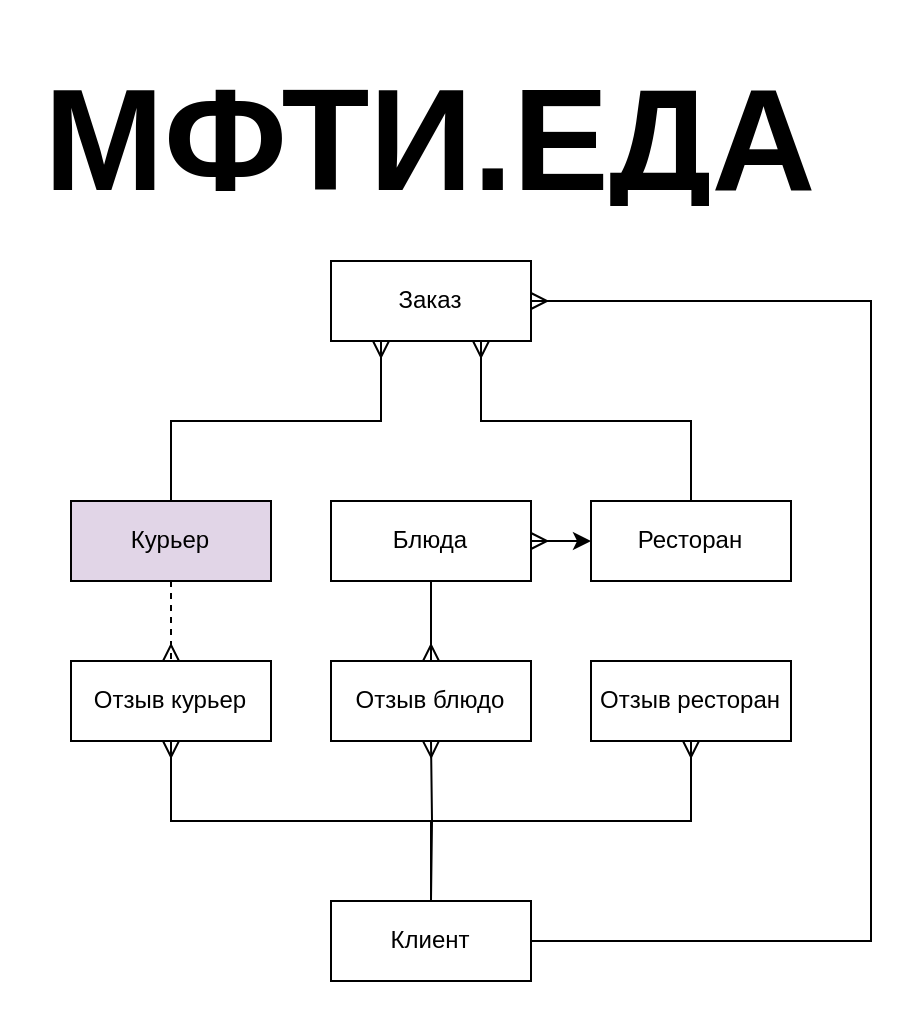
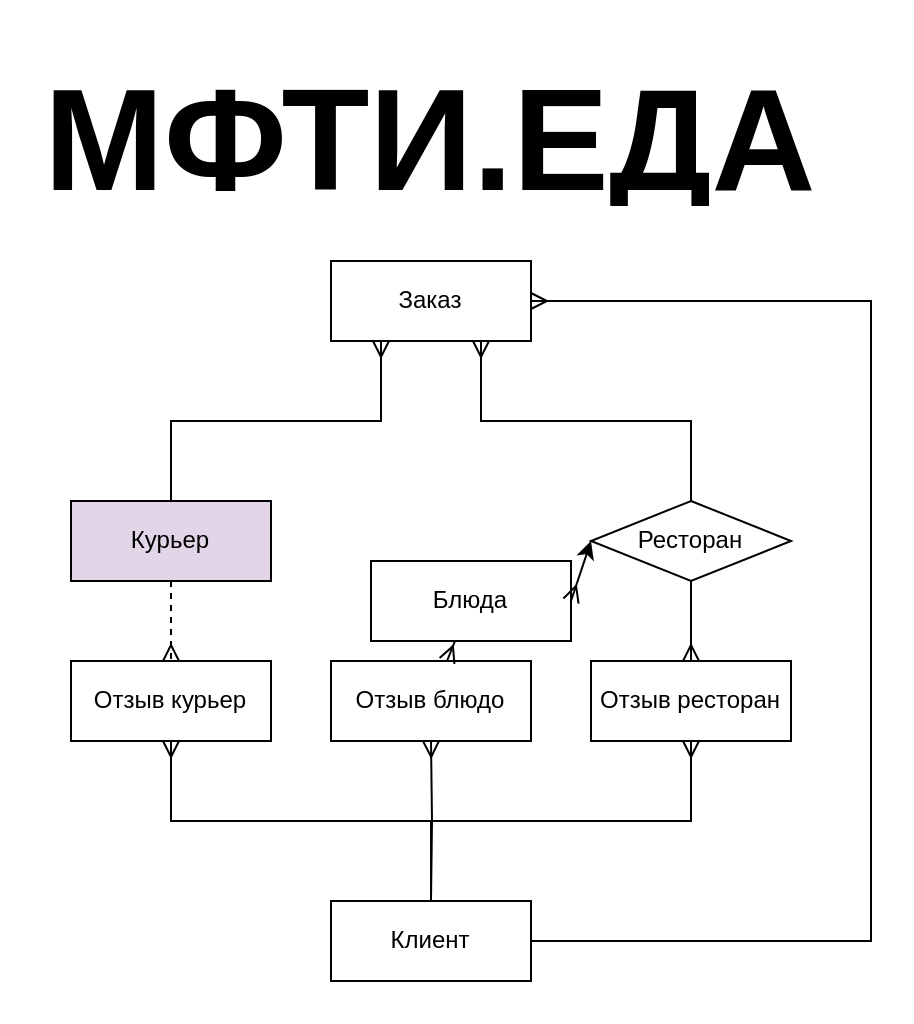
(431, 541) -> (471, 601)
(691, 541) -> (691, 541)
none -> (691, 621)
